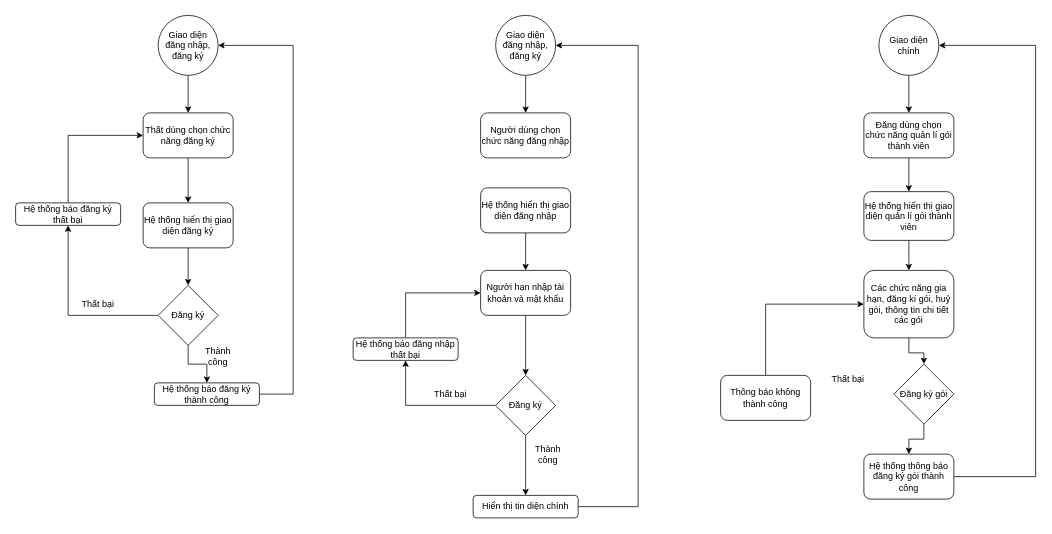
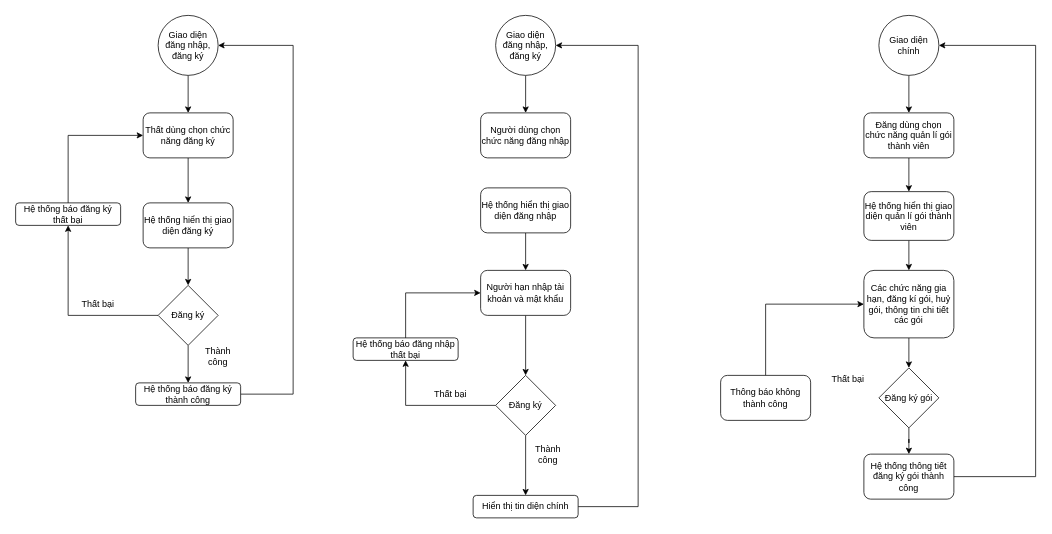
(207, 394) -> (188, 394)
(924, 394) -> (909, 398)
(909, 477) -> (909, 477)
